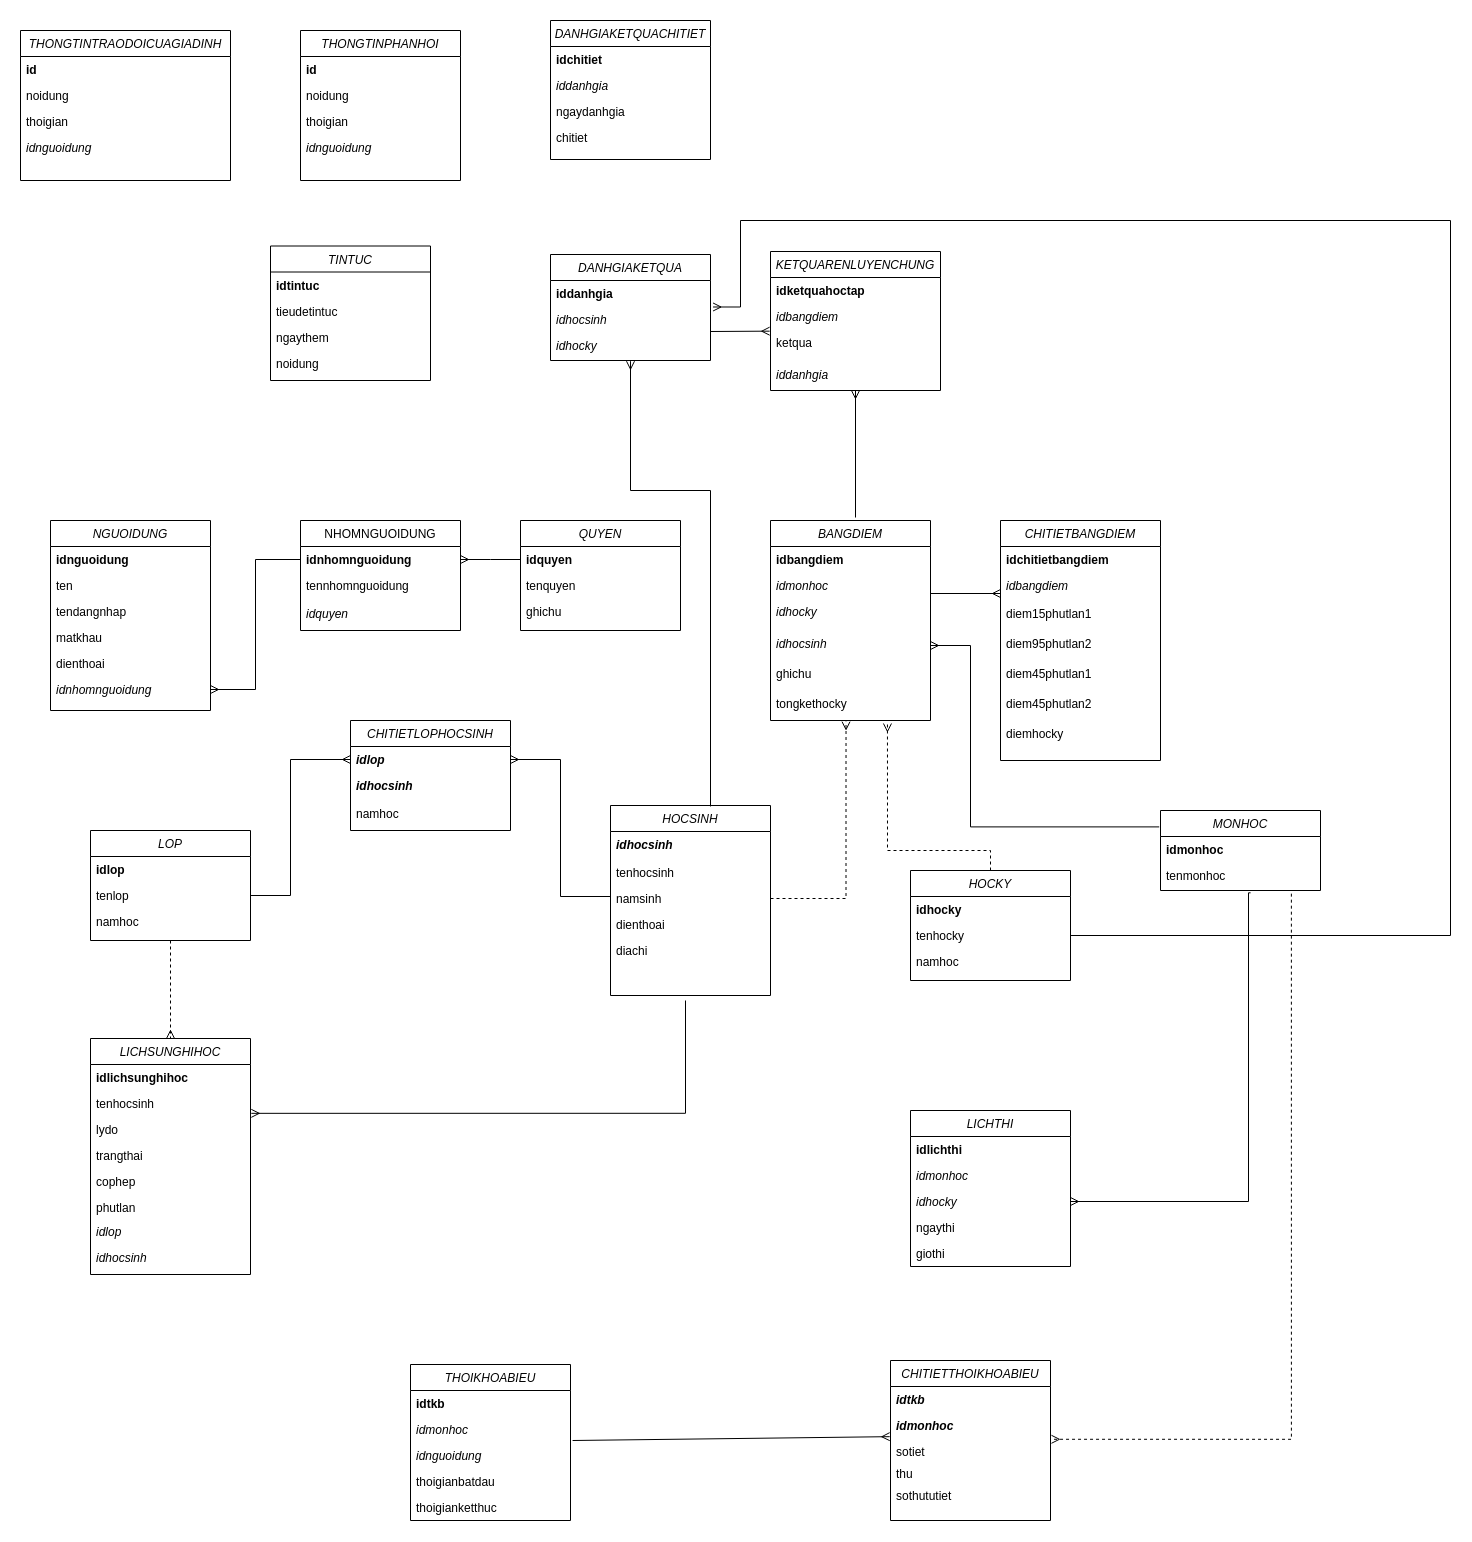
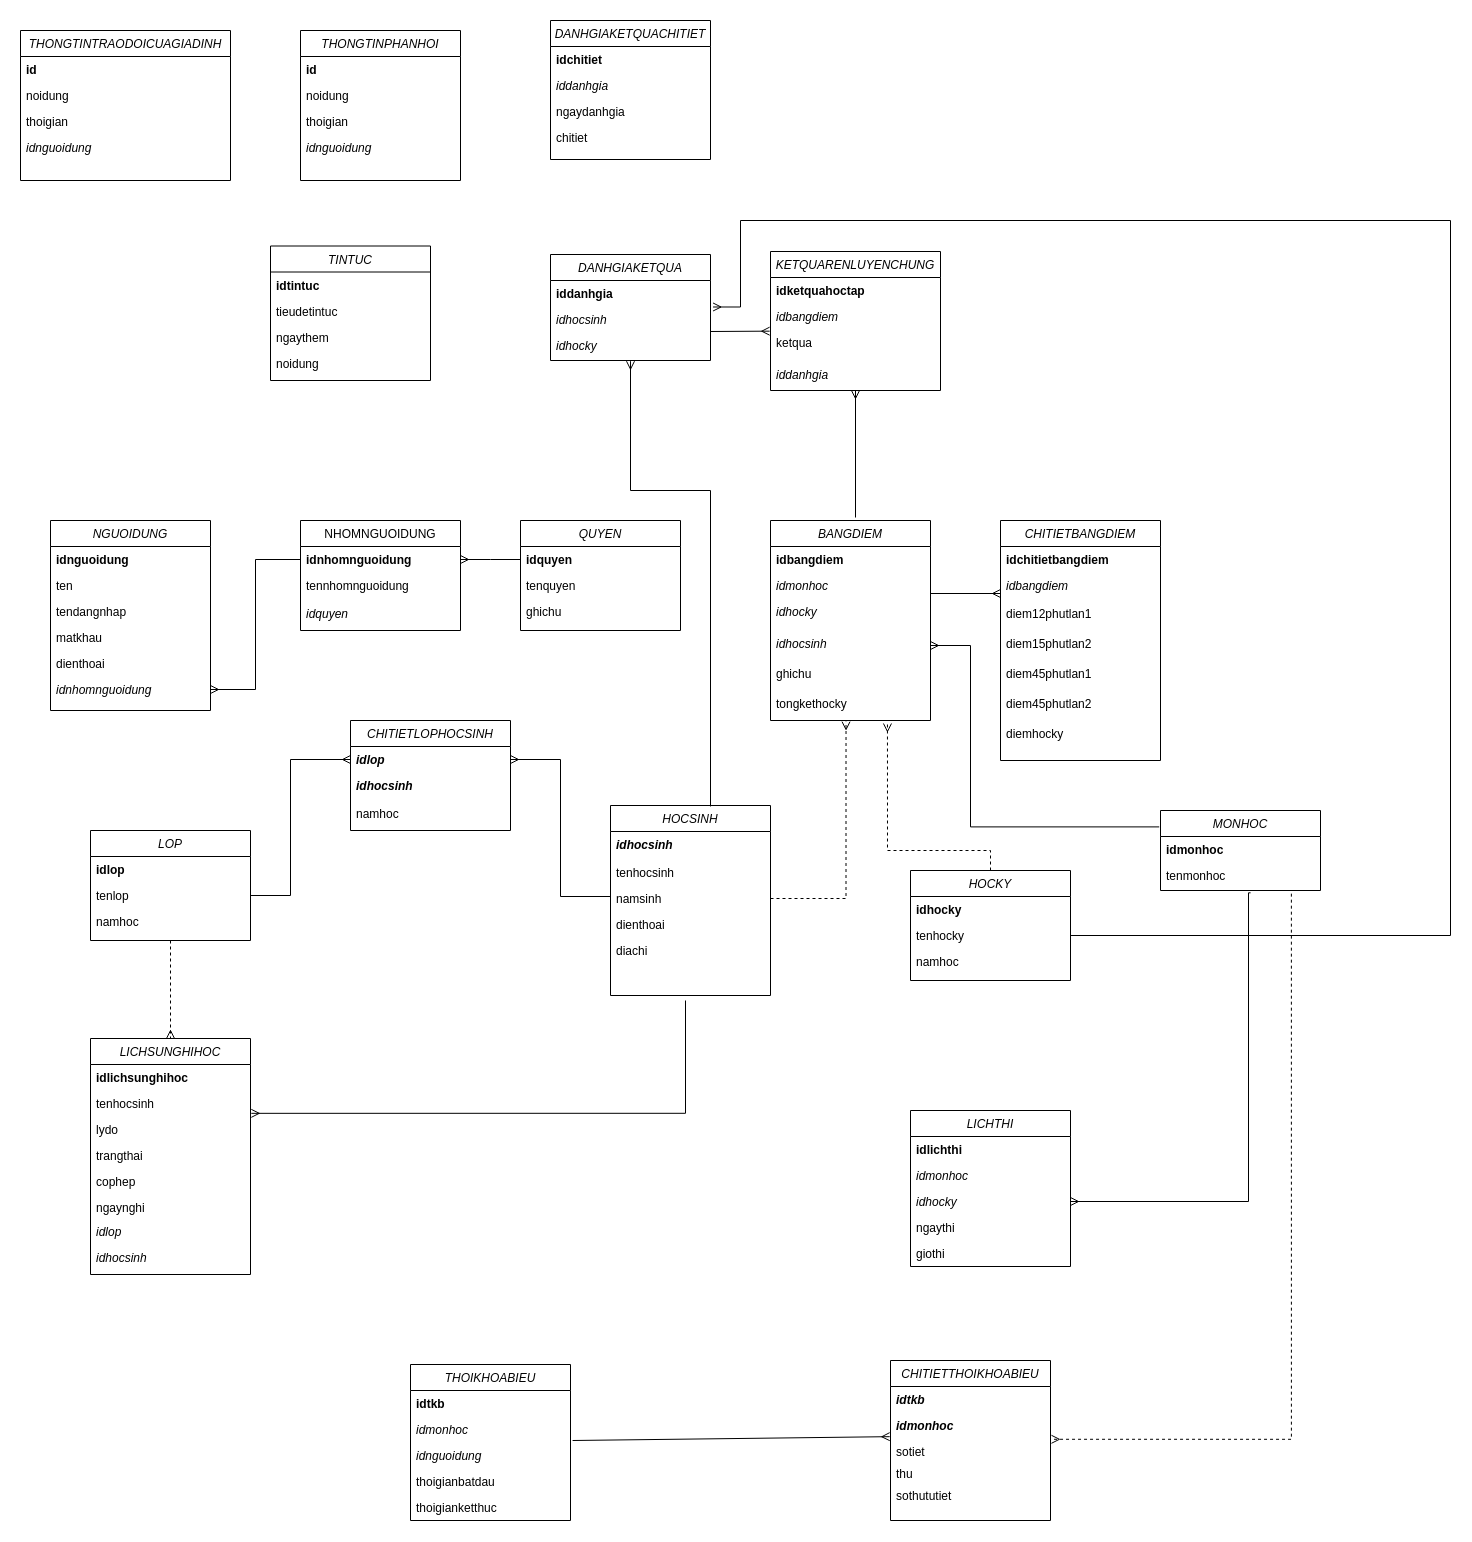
(1050, 614) -> (1050, 614)
(1050, 644) -> (1050, 644)
(118, 1208) -> (121, 1208)
